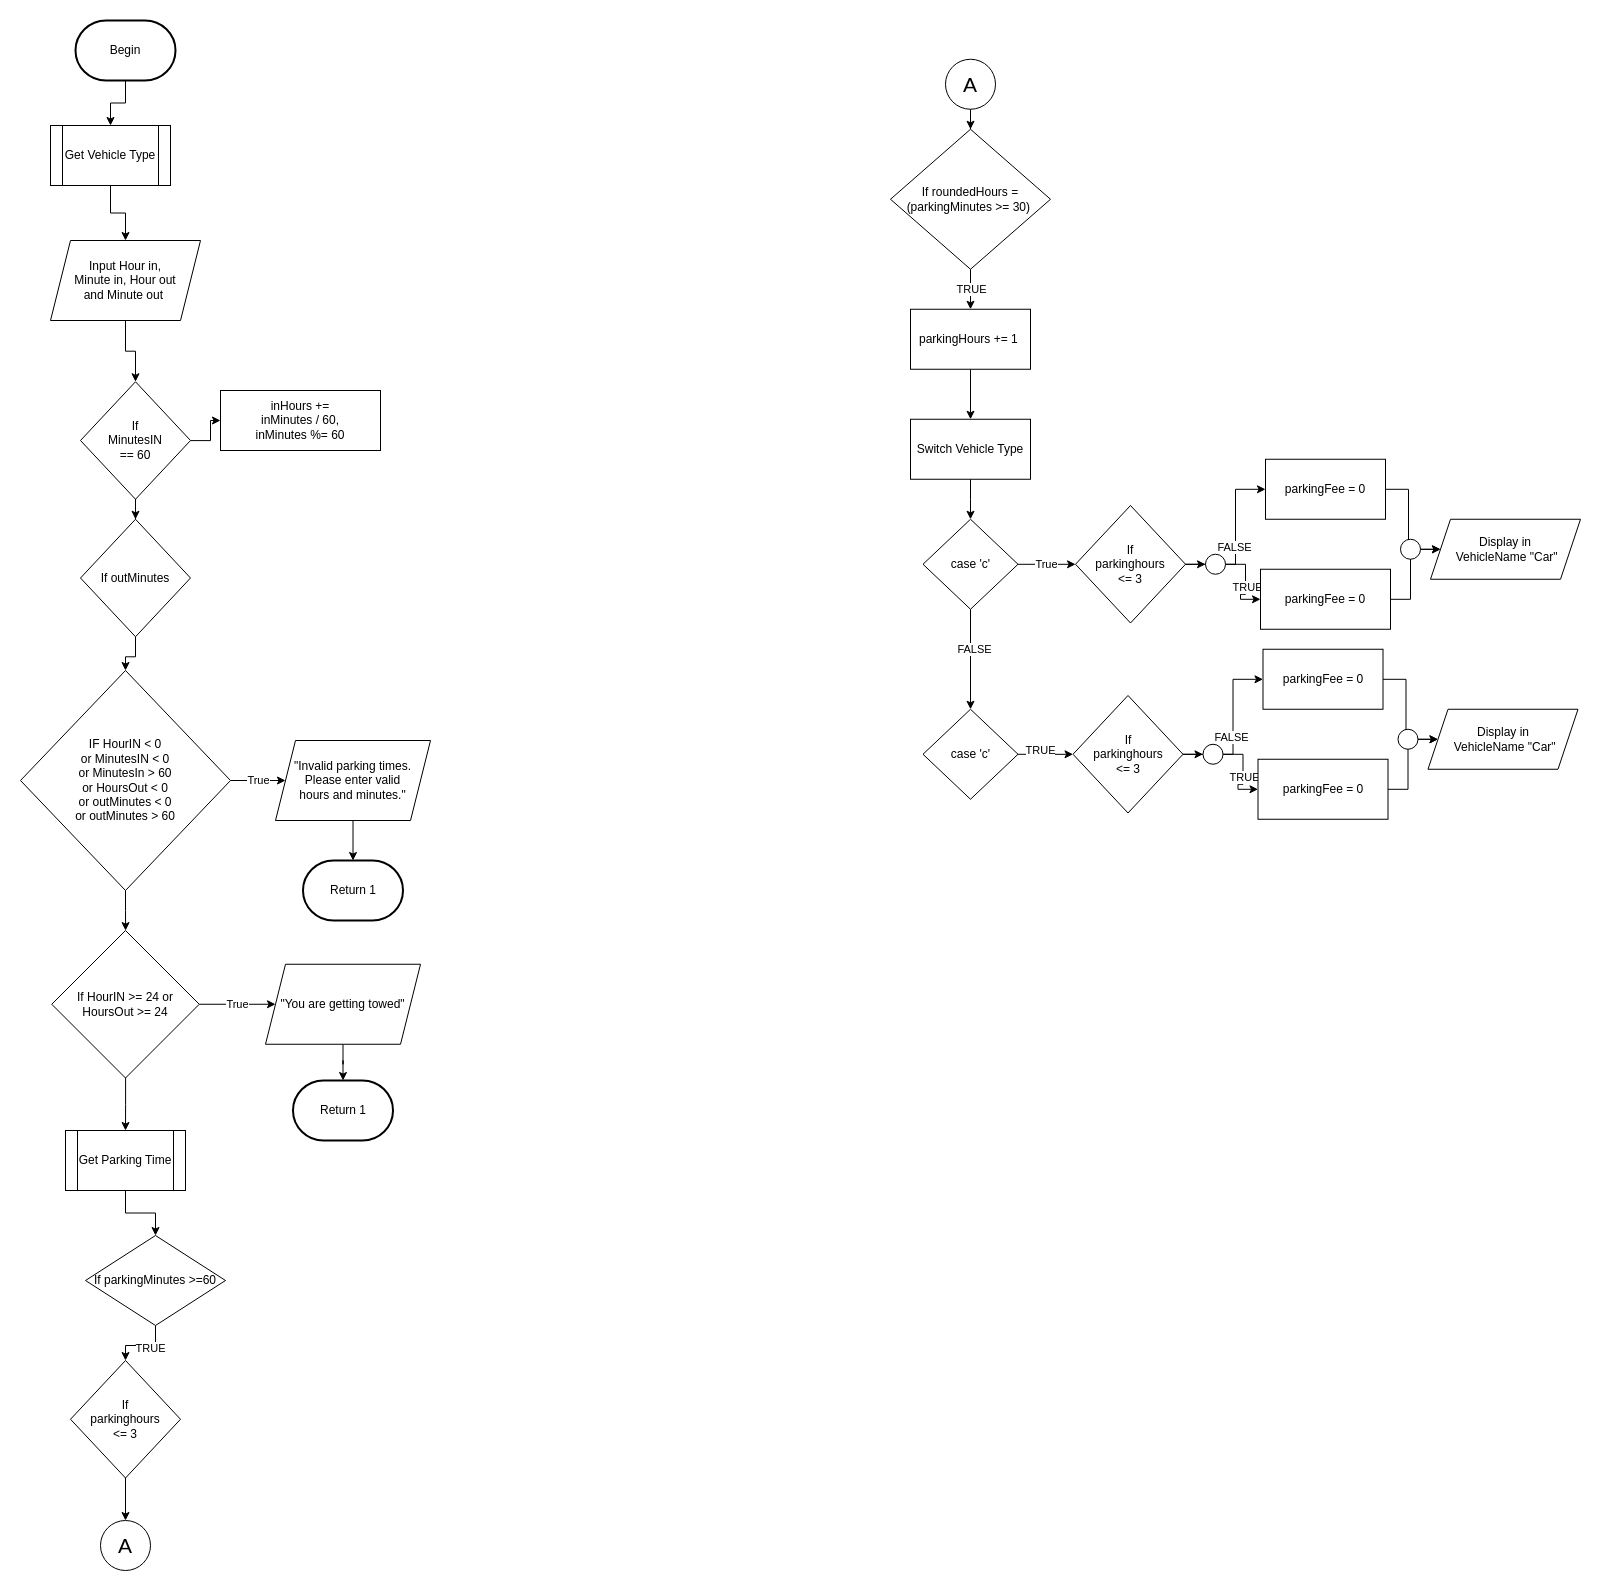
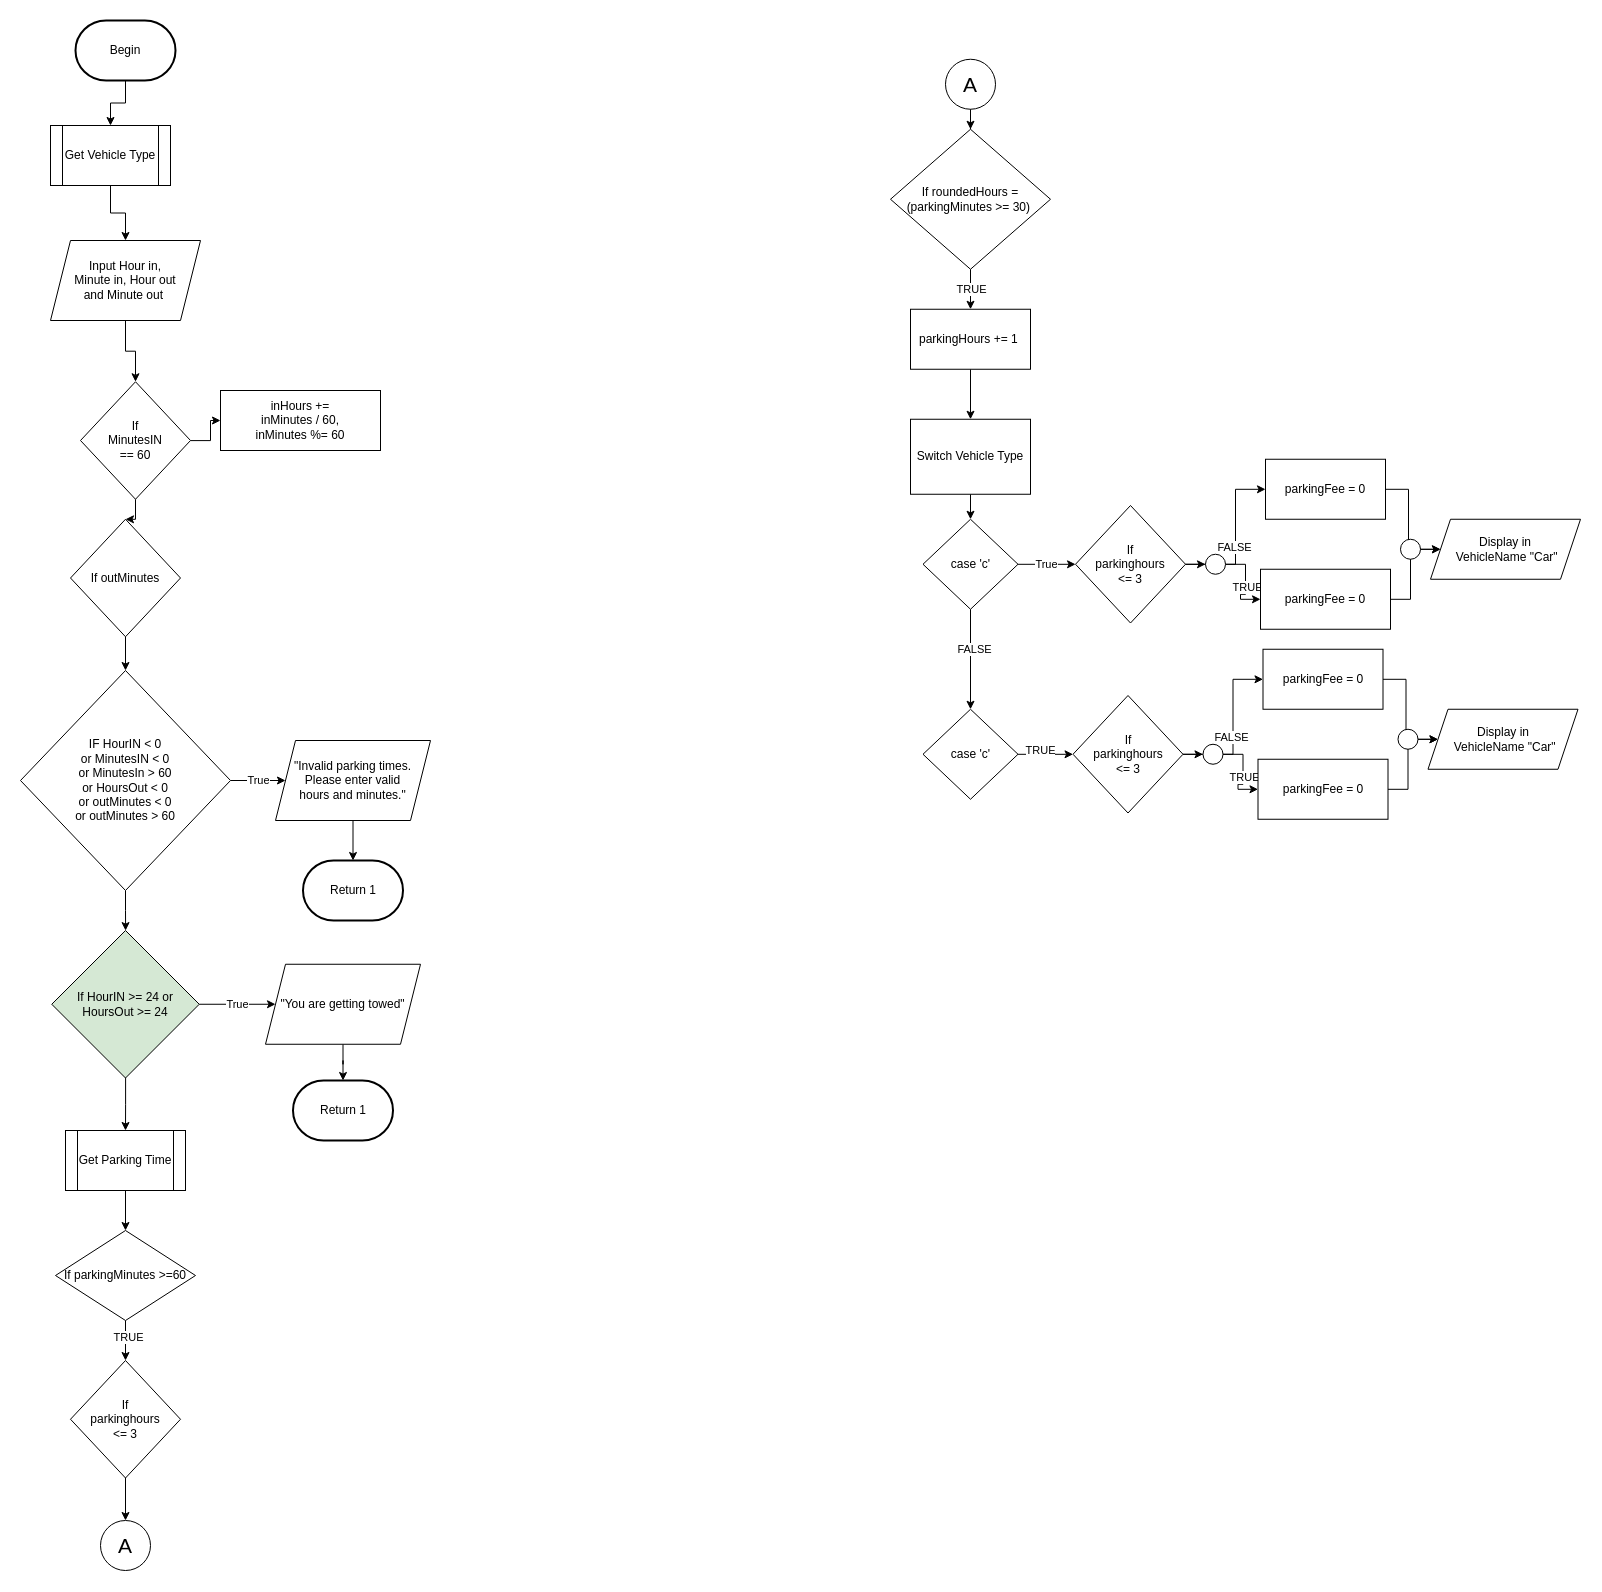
(971, 449) -> (971, 457)
(136, 578) -> (126, 578)
(126, 1004) -> (126, 1004)
(156, 1281) -> (126, 1276)
